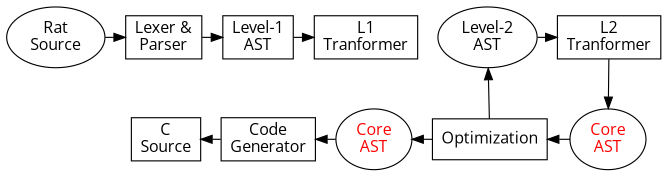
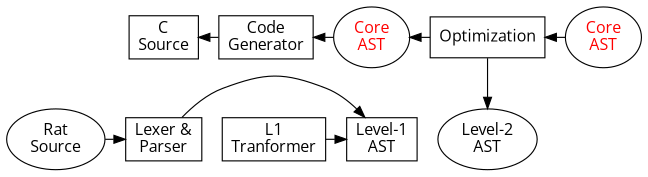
(298, 37) -> (330, 139)
(609, 37) -> none
